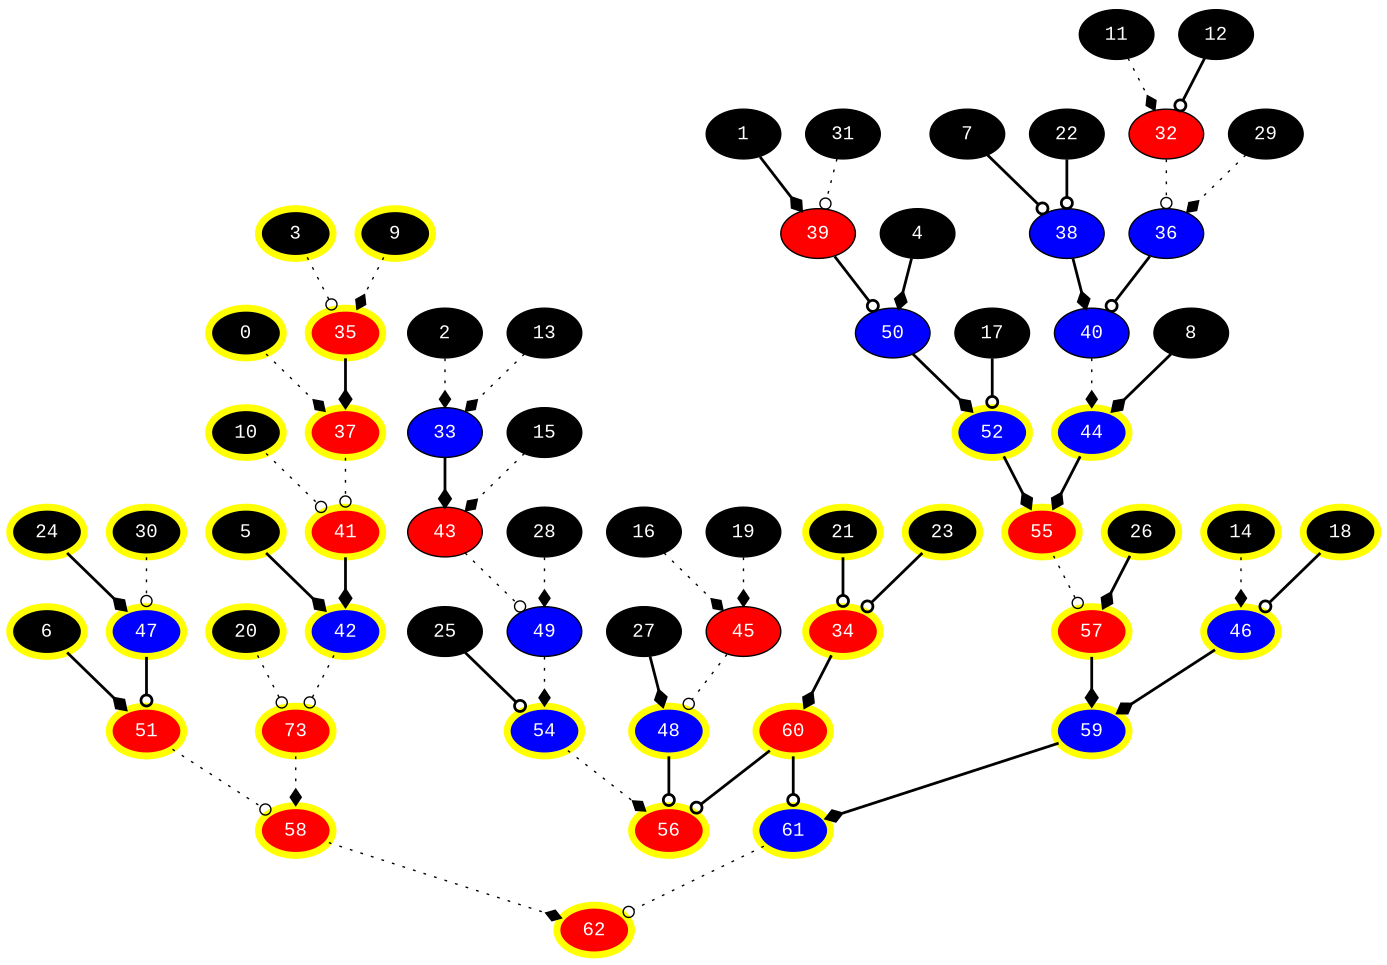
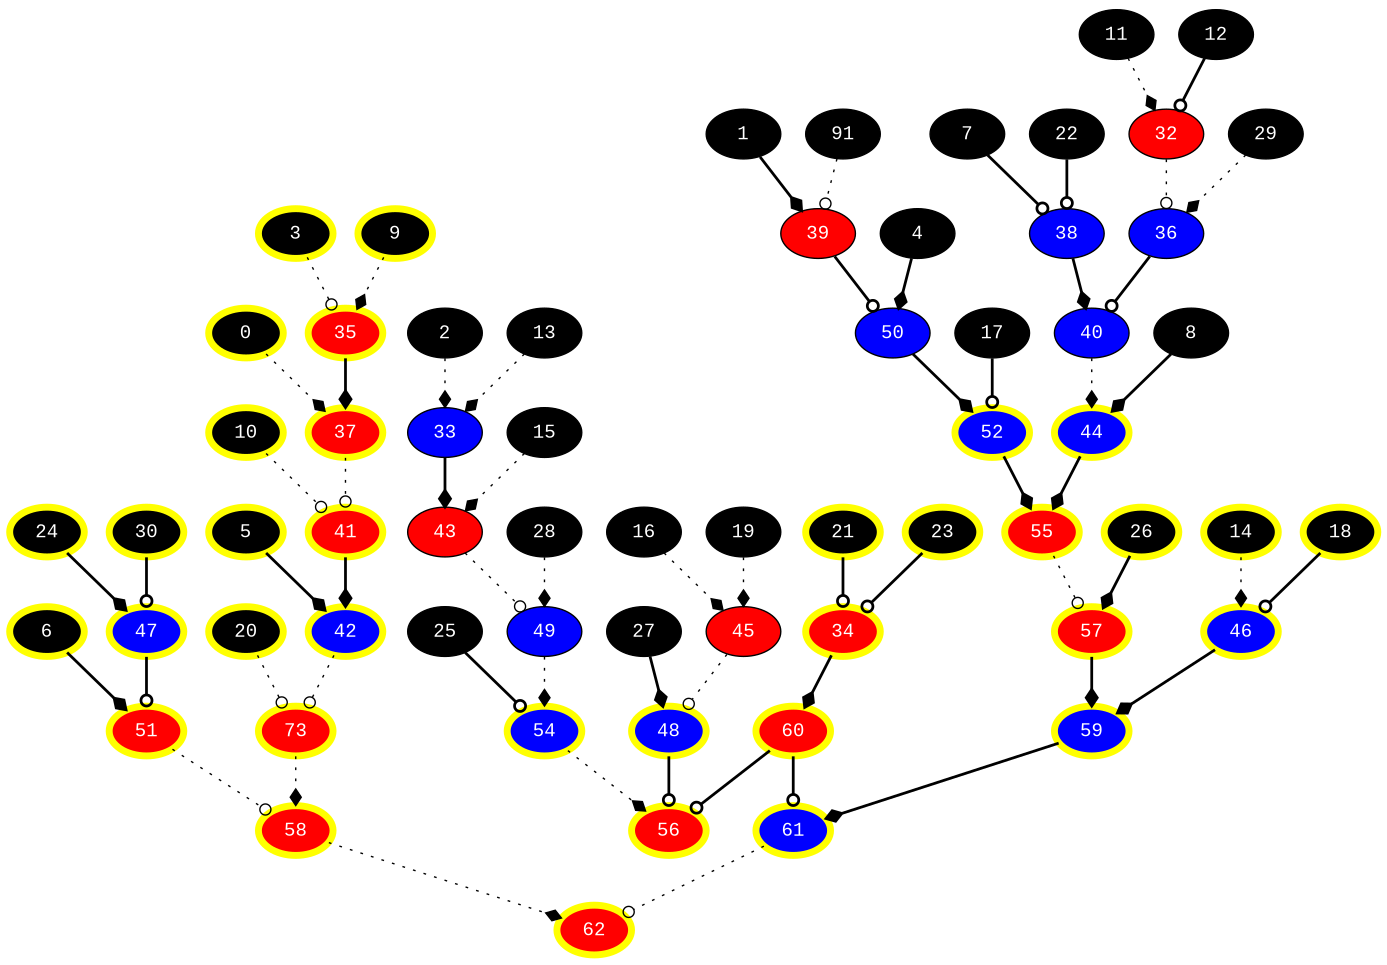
(843, 134) -> (843, 134)
(146, 576) -> (146, 576)
